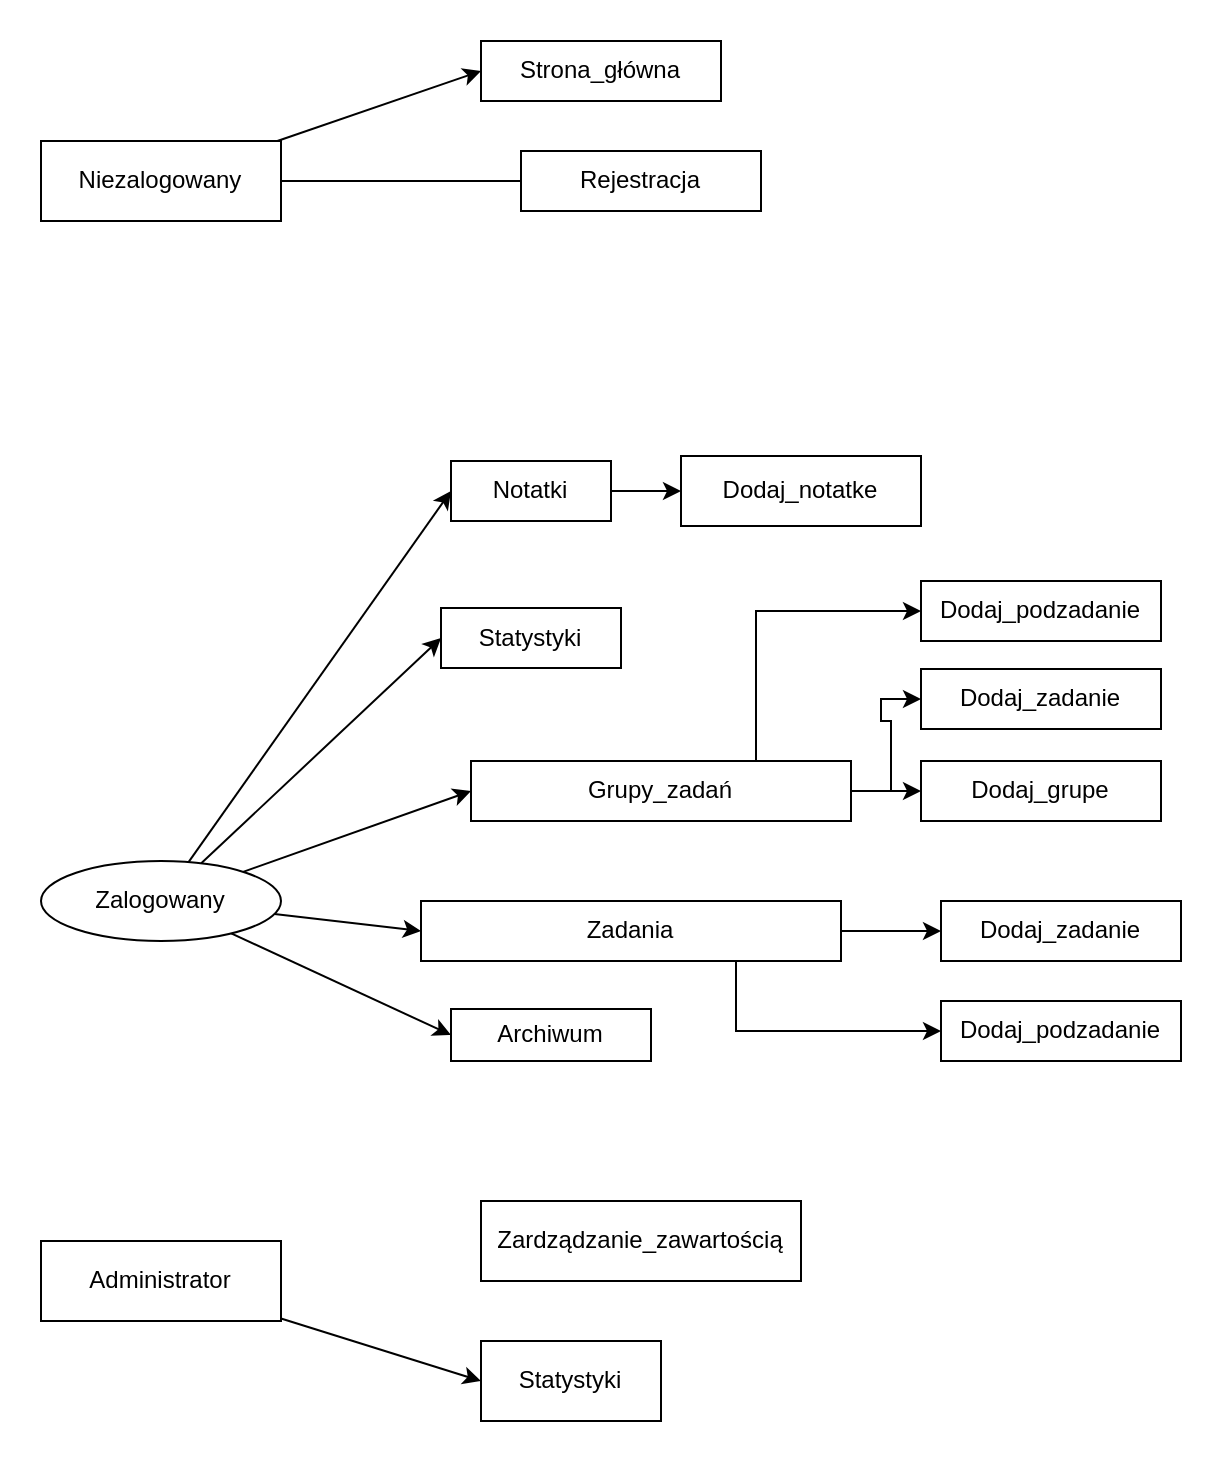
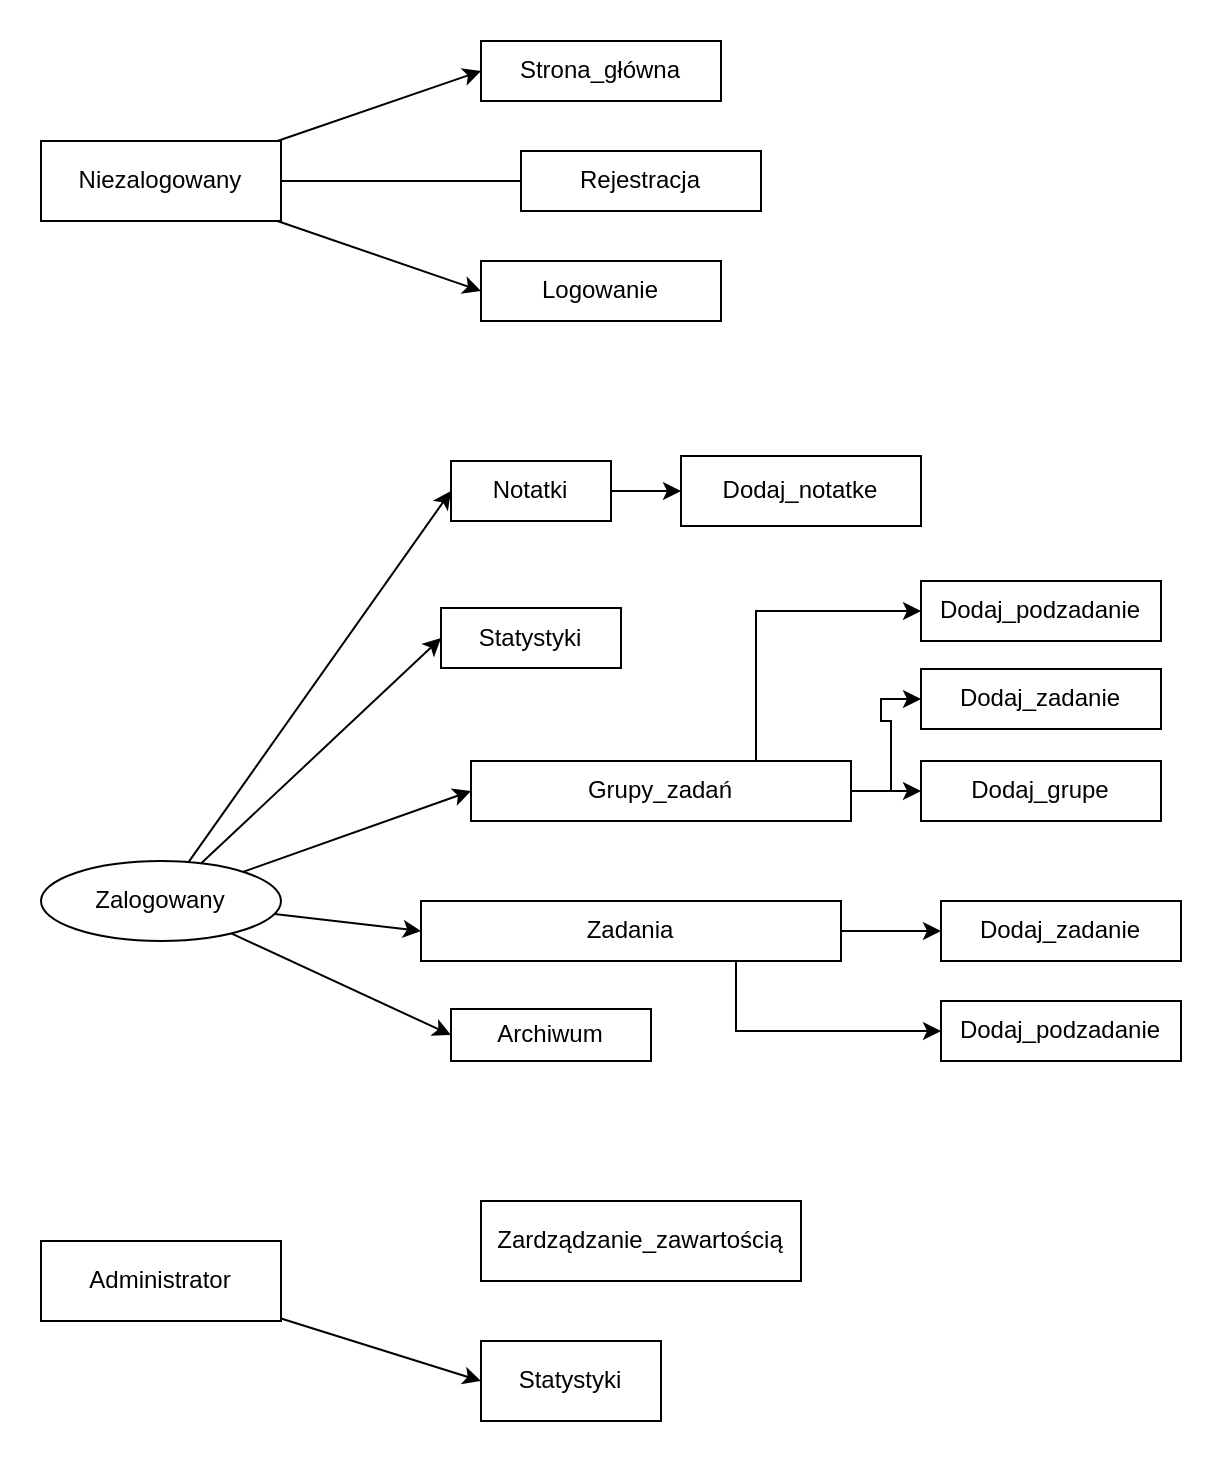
none -> (373, 254)
none -> (601, 291)
